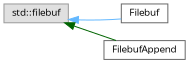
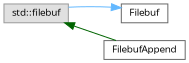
(100, 20) -> (90, 7)
